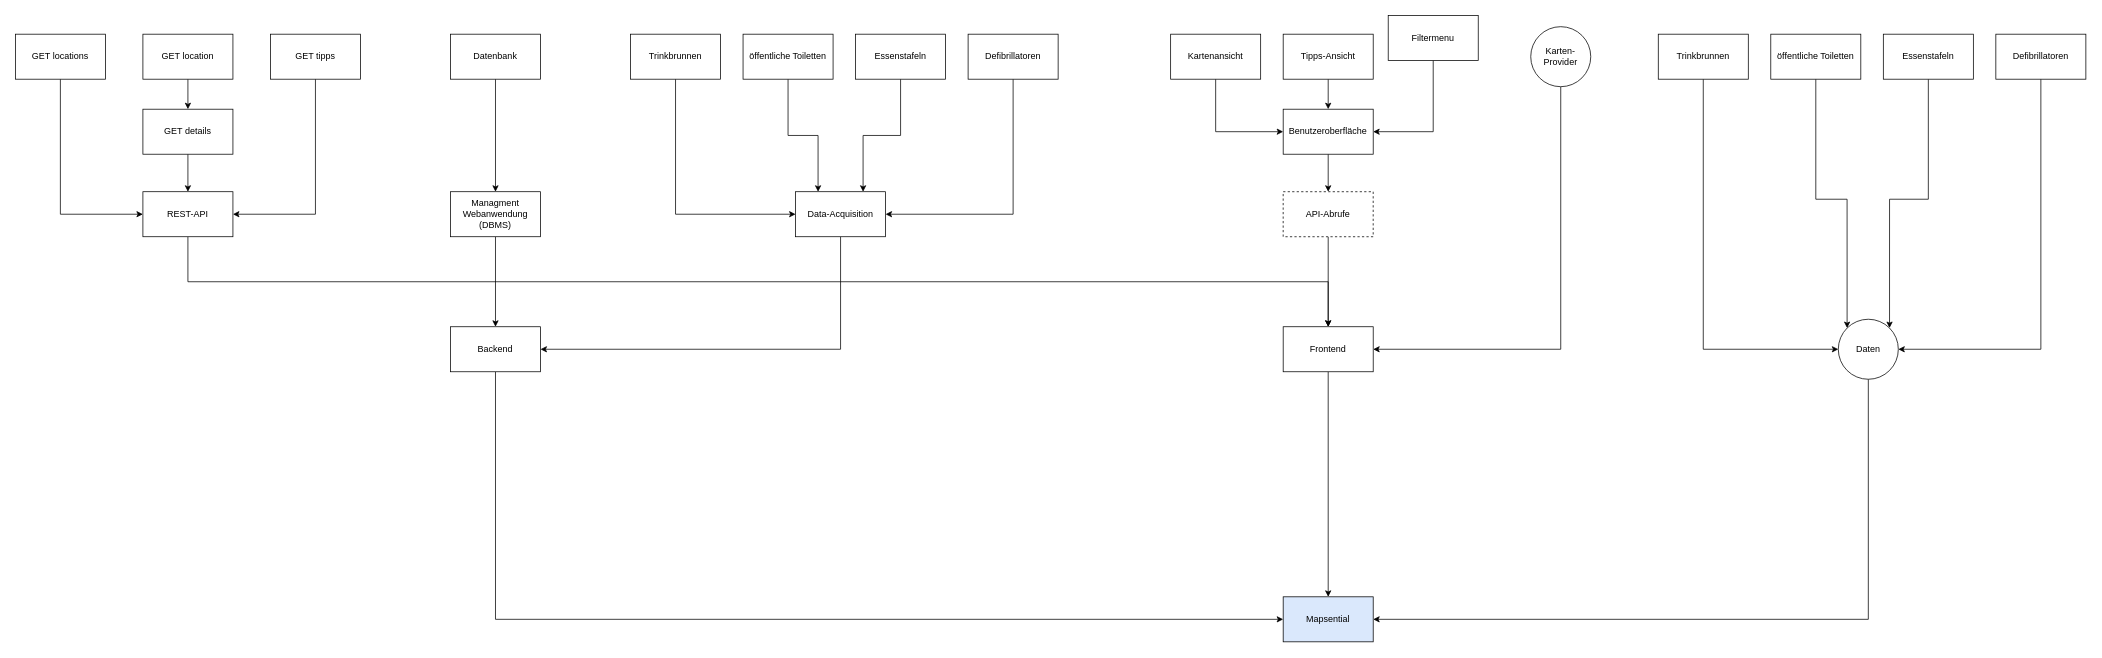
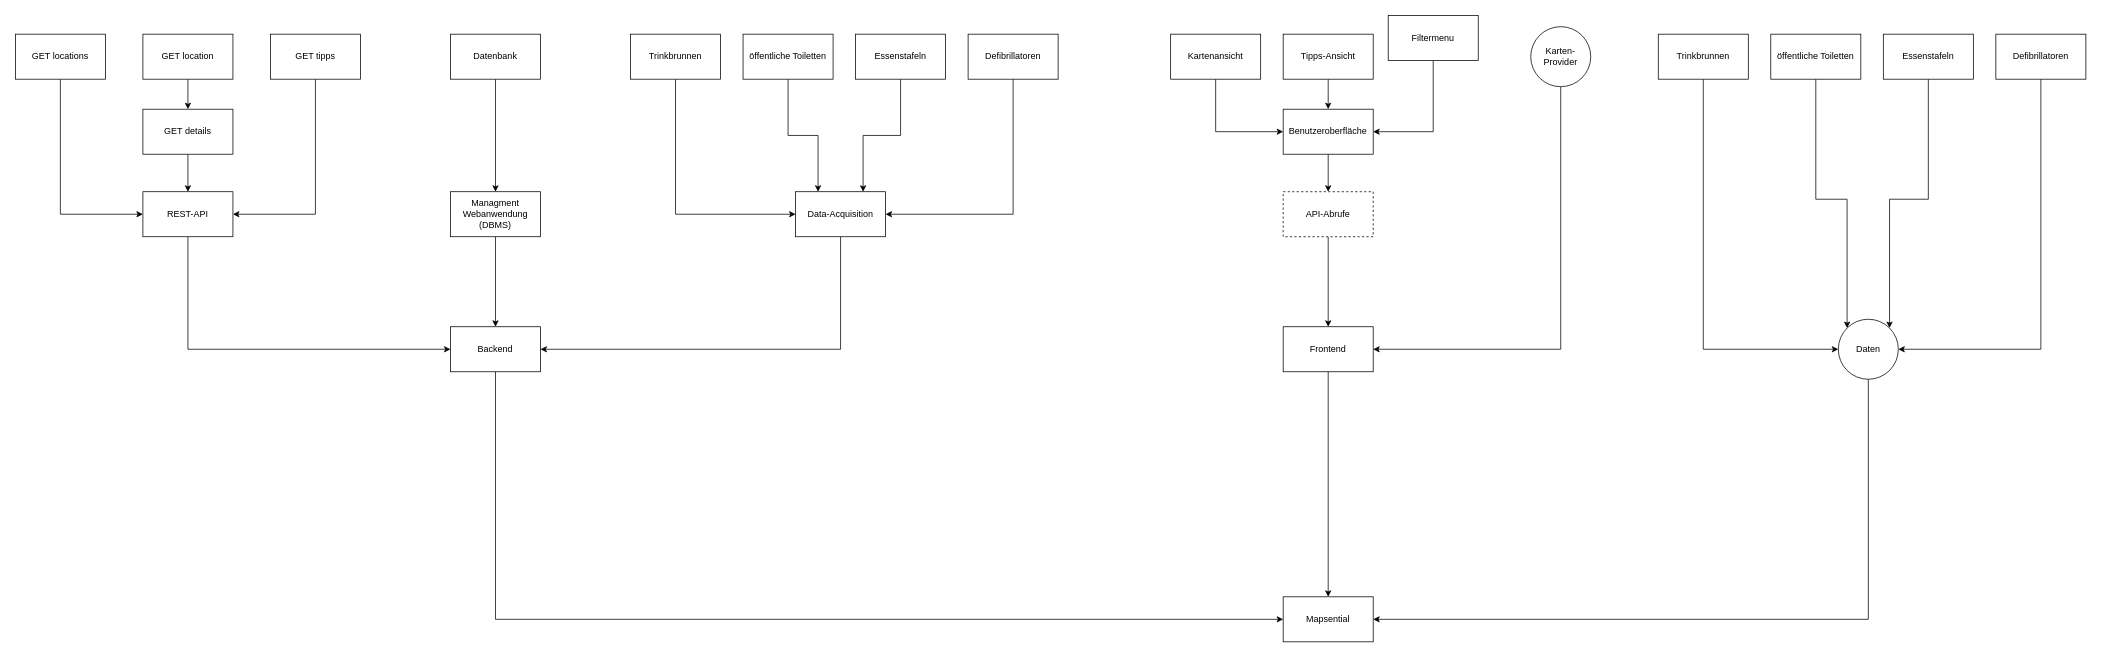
(755, 282) -> (315, 349)
(1328, 619) -> (1328, 619)
